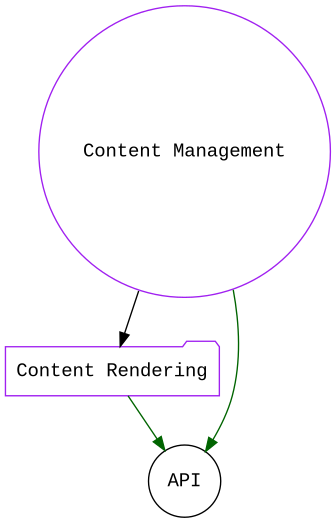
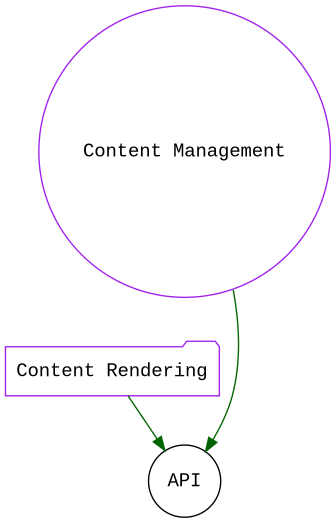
(132, 312) -> none
